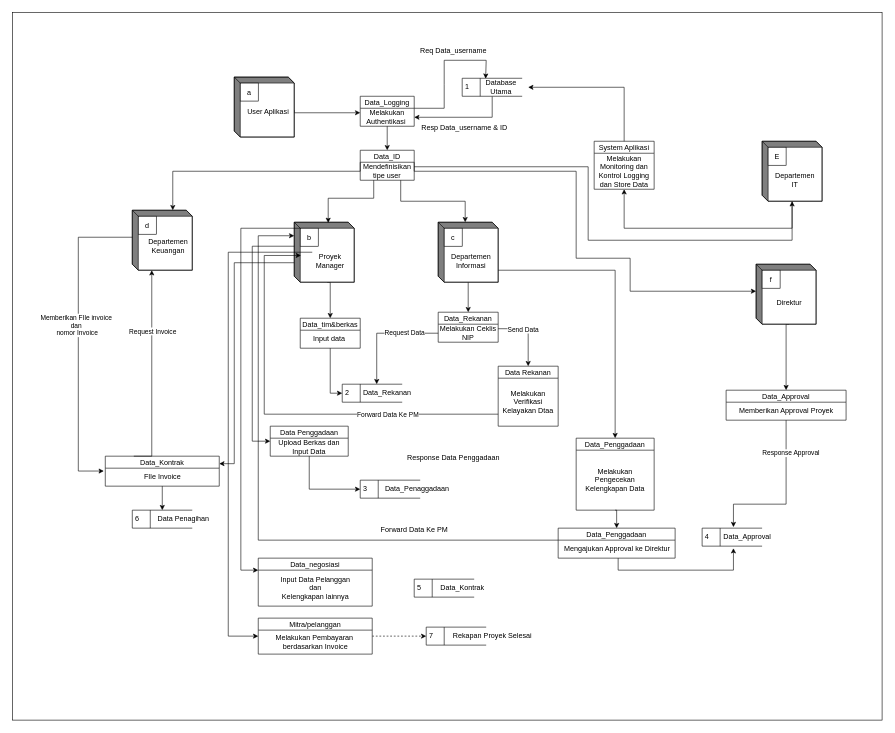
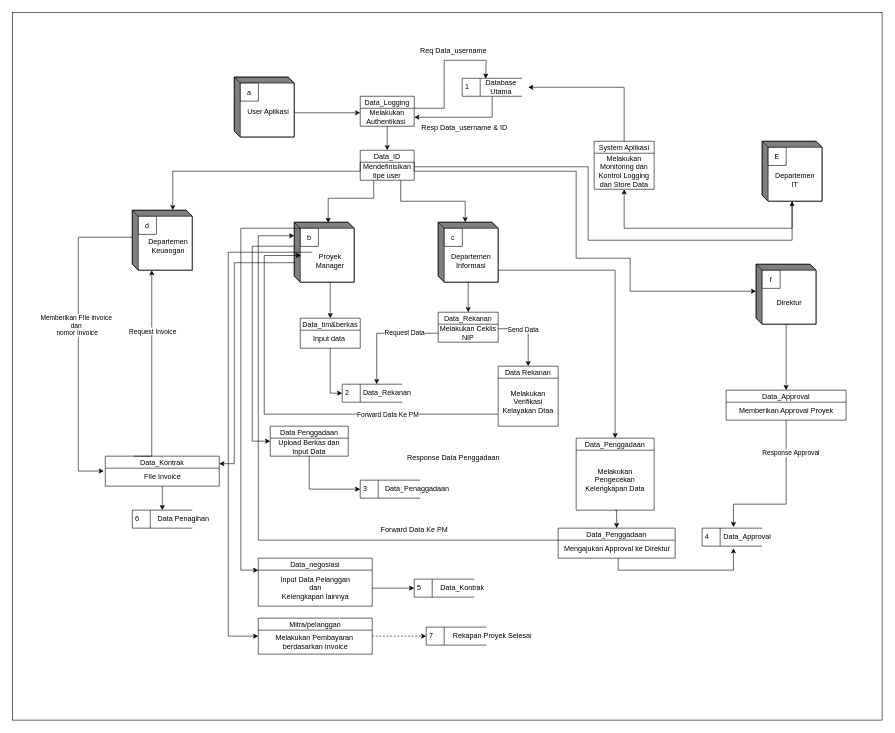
none -> (408, 588)
